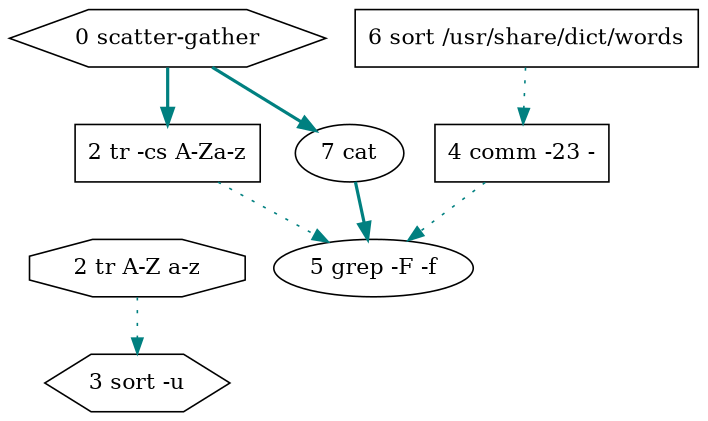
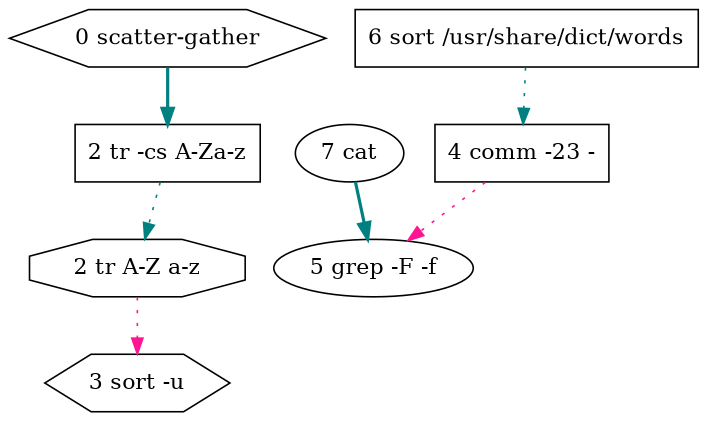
(257, 95) -> none
(453, 207) -> (453, 207)
(266, 208) -> (155, 203)
(137, 318) -> (137, 318)
